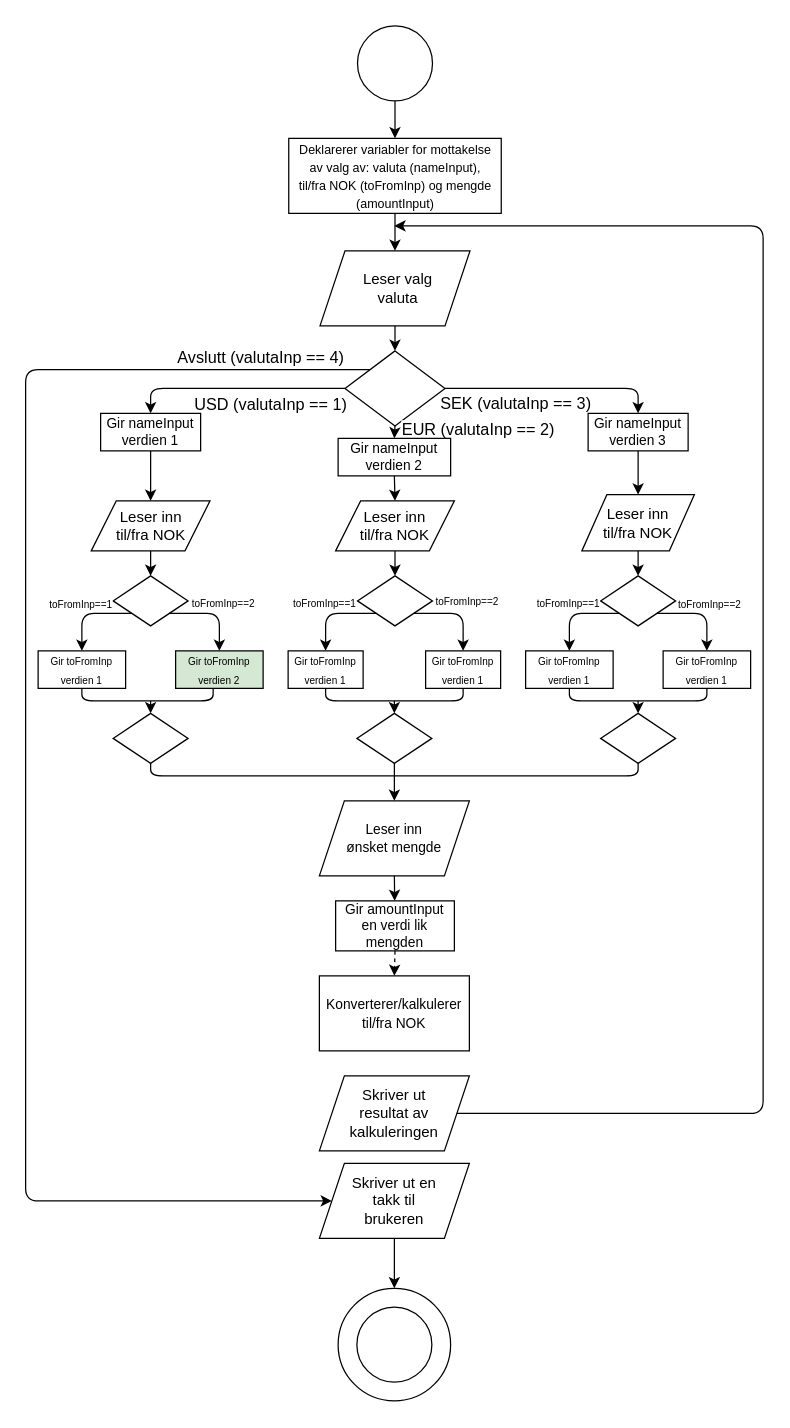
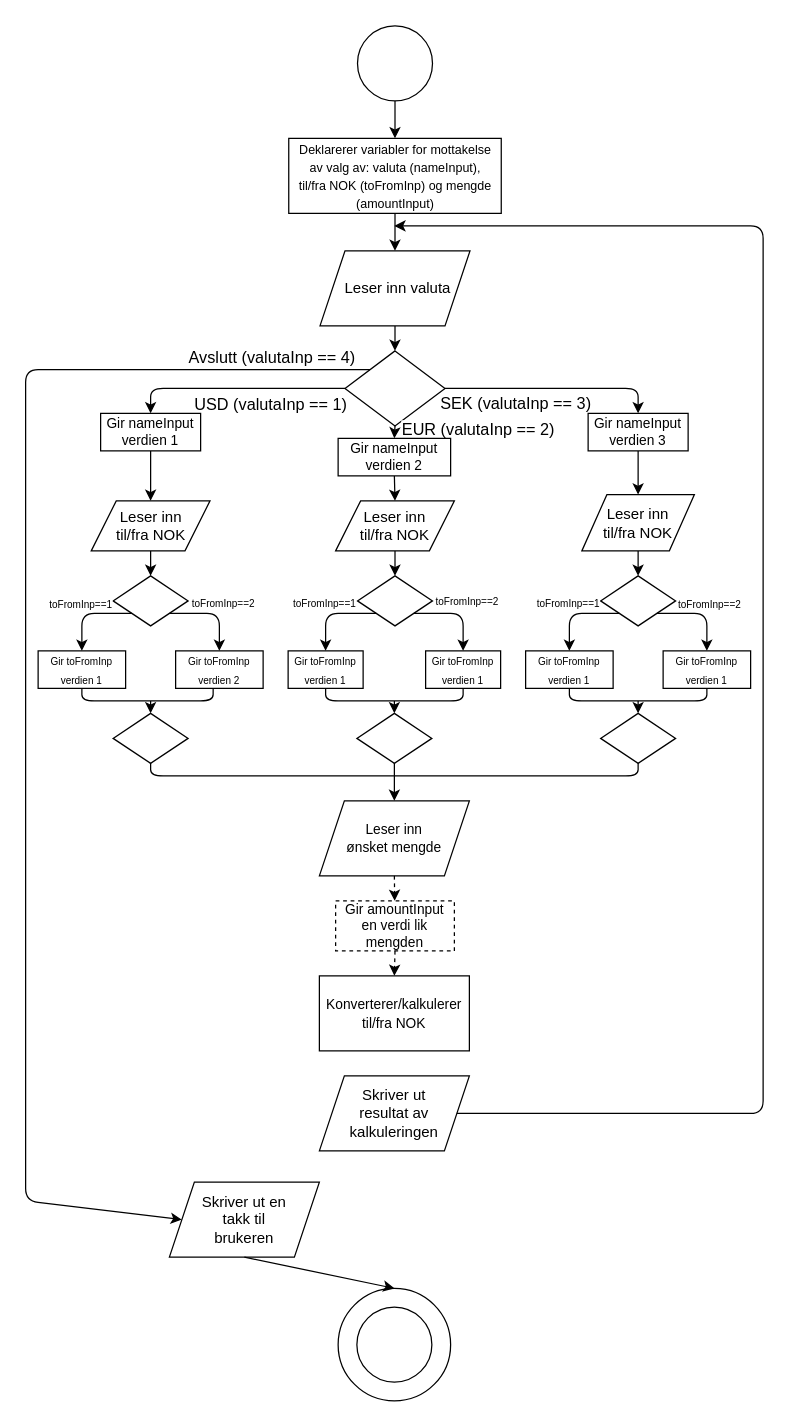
(398, 288) -> (398, 288)
(219, 669) -> (219, 669)
(394, 885) -> (394, 885)
(395, 926) -> (395, 926)
(394, 1201) -> (244, 1219)
